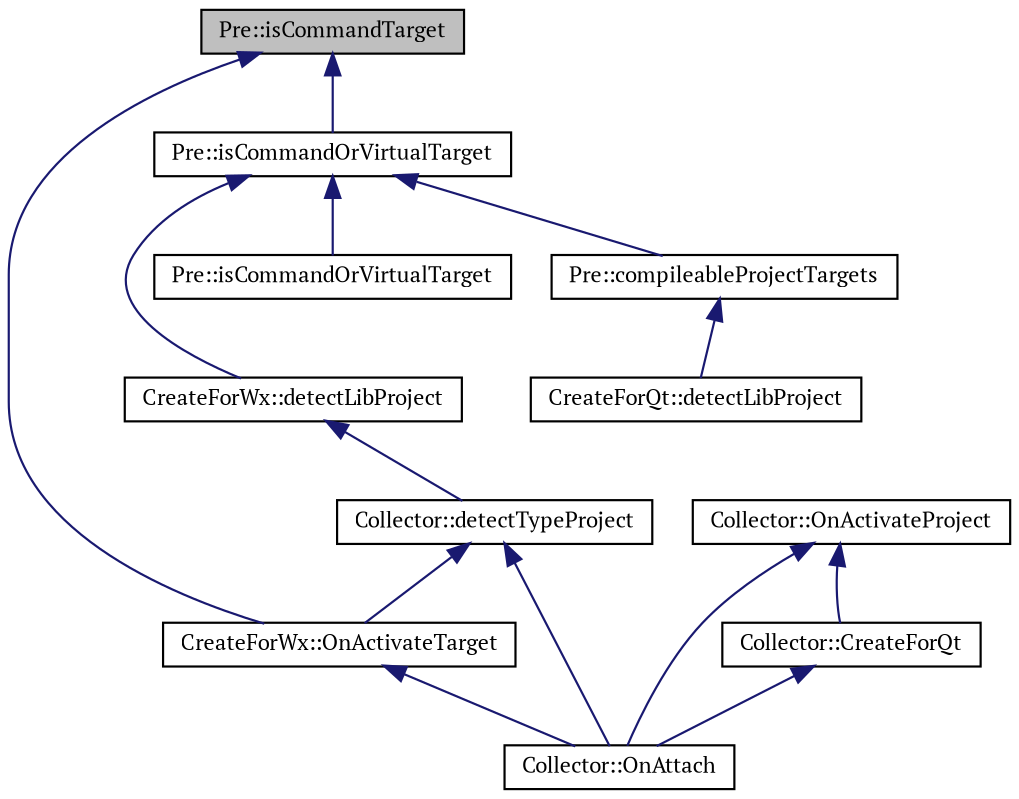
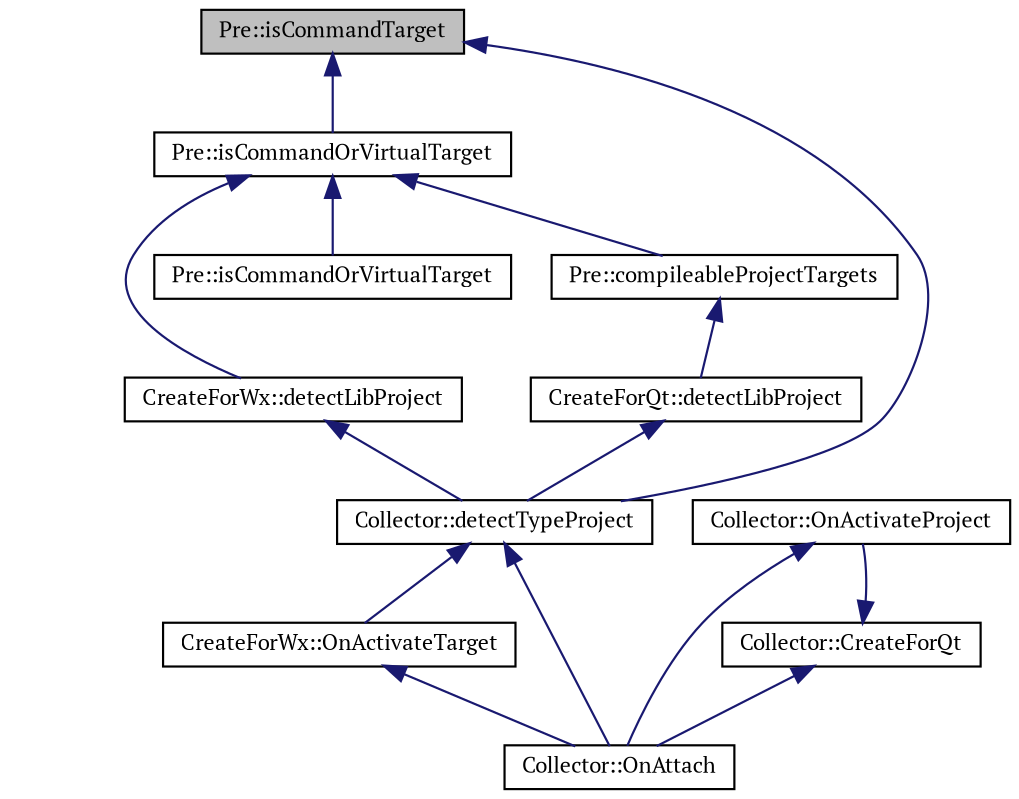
(9, 351) -> (905, 240)
none -> (586, 466)
(837, 595) -> (866, 573)
